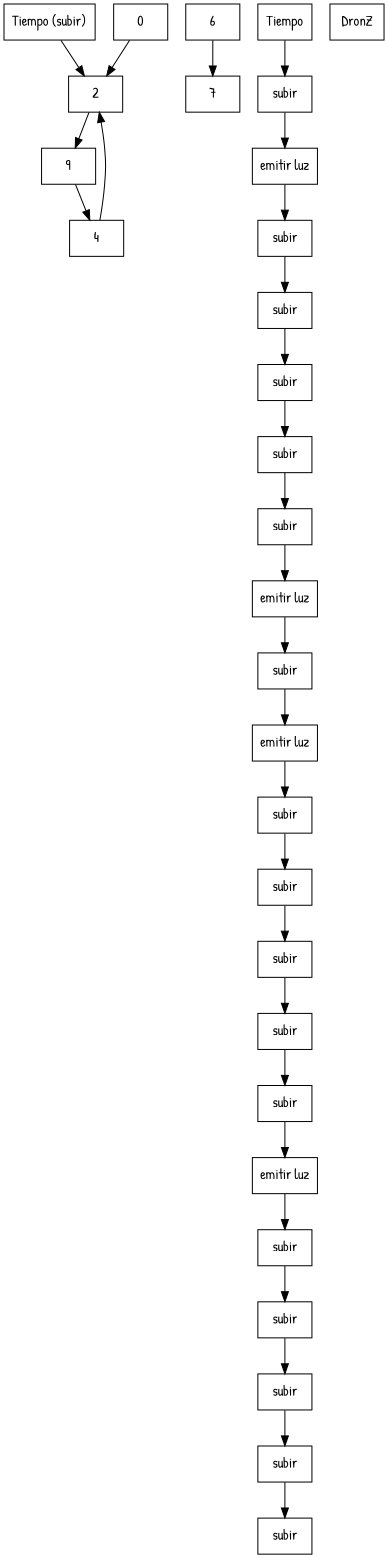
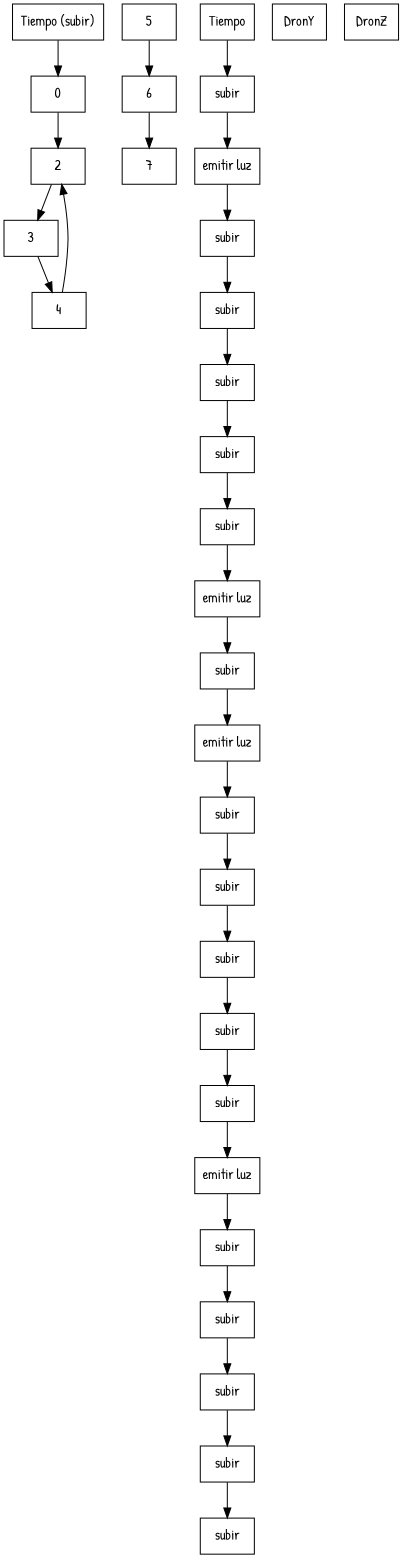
none -> (149, 22)
none -> (299, 22)
(70, 54) -> (58, 53)
(69, 166) -> (31, 238)
